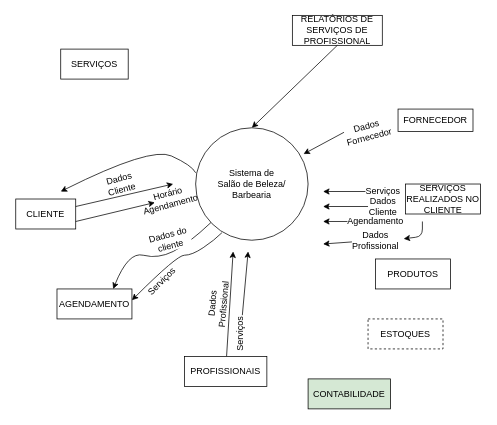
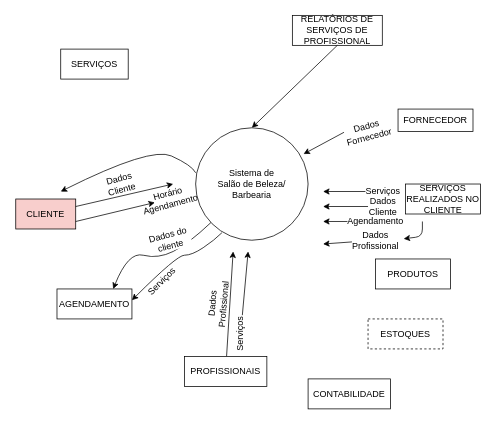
(45, 214) -> (45, 214)
(349, 394) -> (349, 394)
